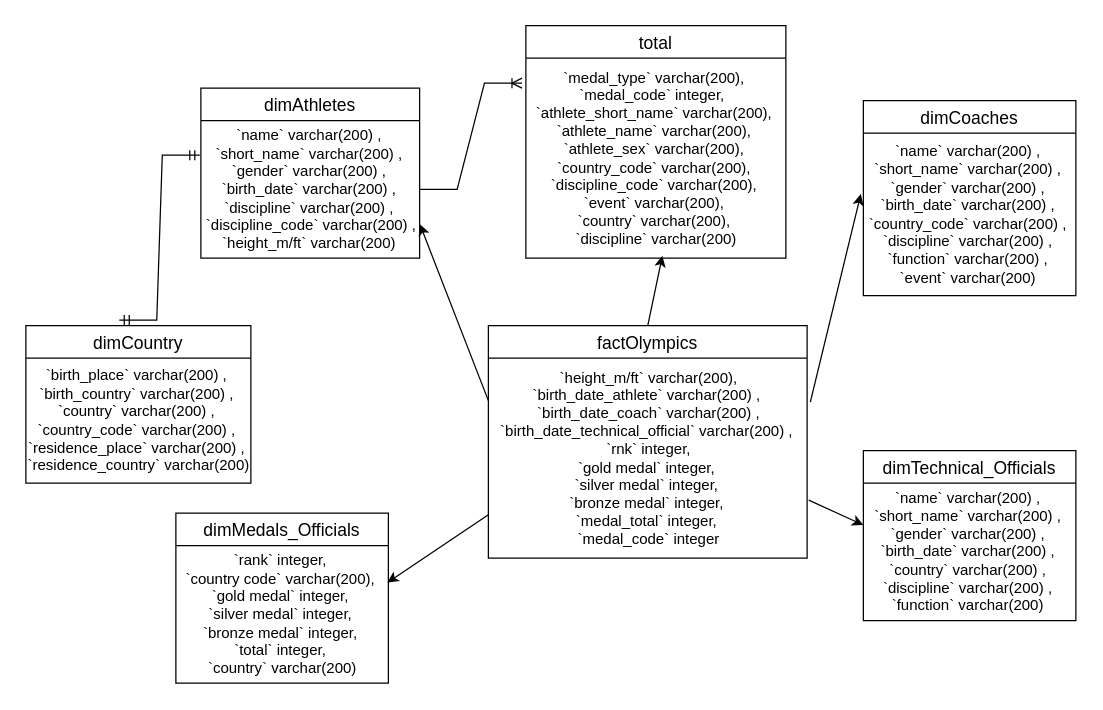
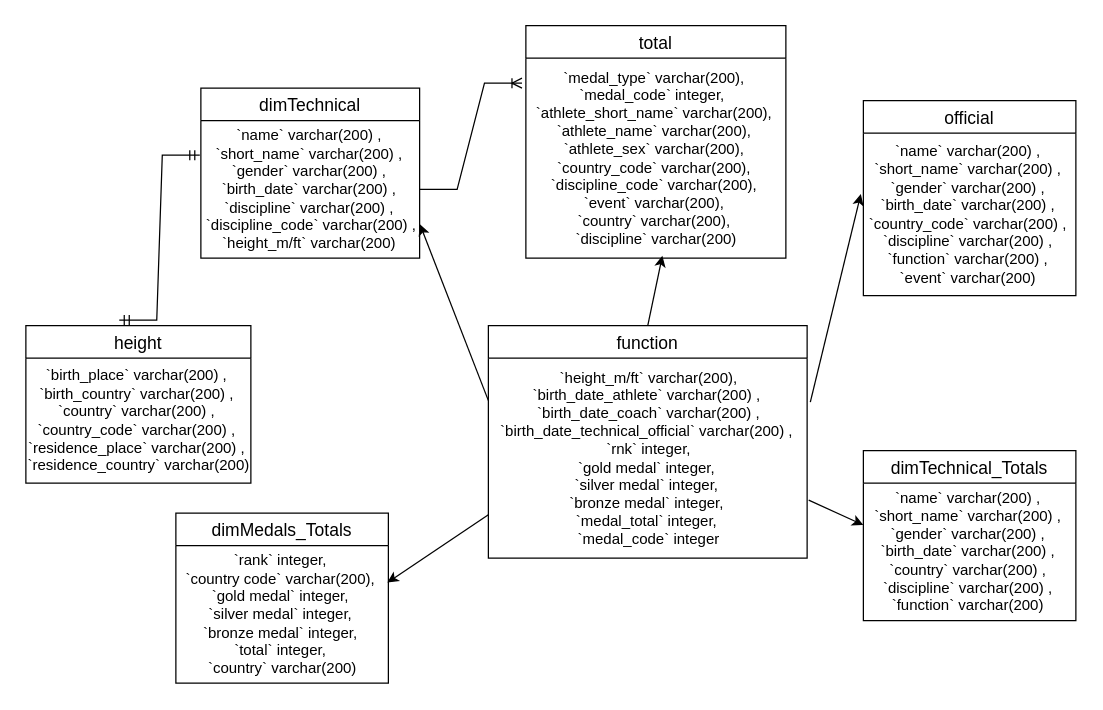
(309, 105) -> (309, 105)
(969, 118) -> (969, 118)
(138, 343) -> (138, 343)
(647, 343) -> (647, 343)
(969, 468) -> (969, 468)
(281, 530) -> (281, 530)
